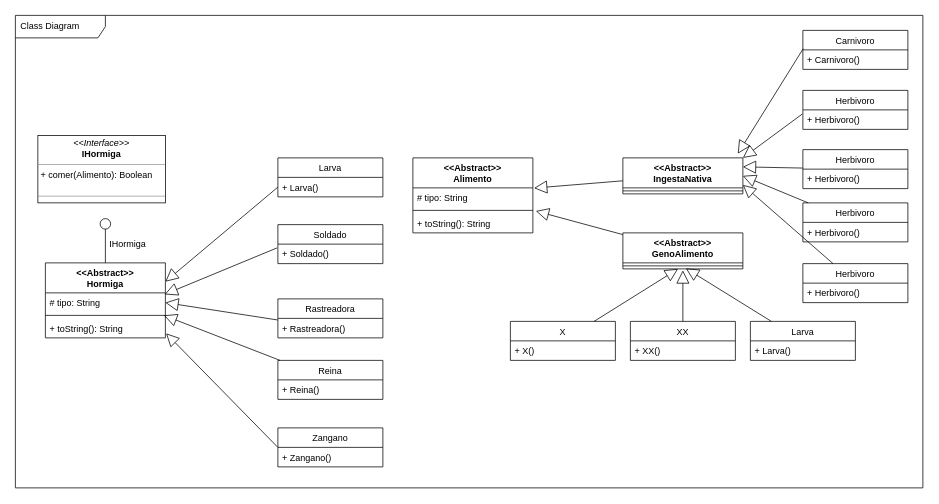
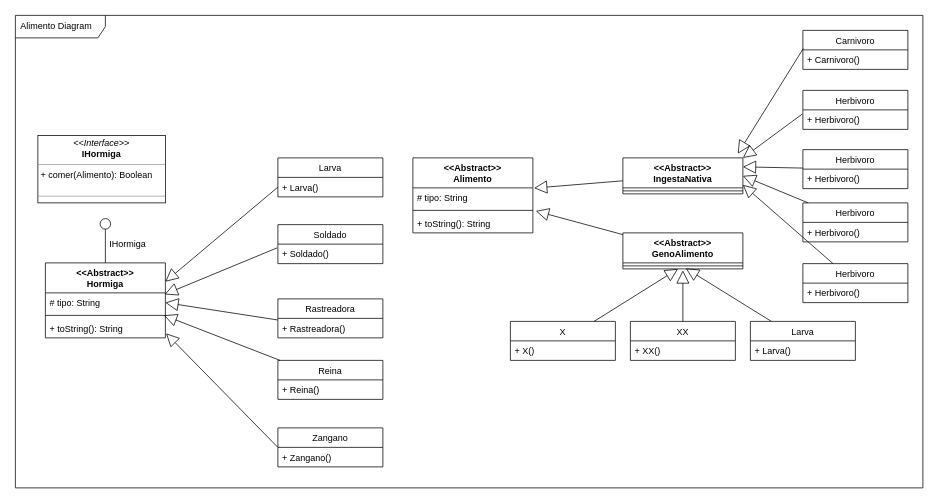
(50, 27) -> (56, 27)
